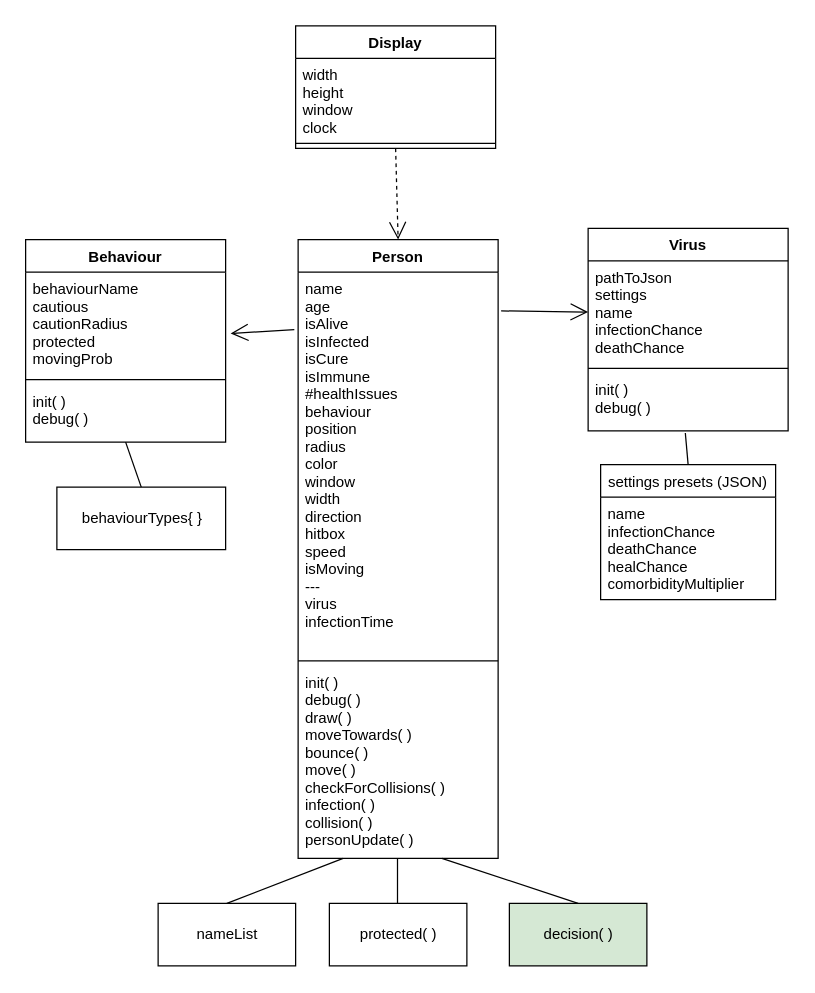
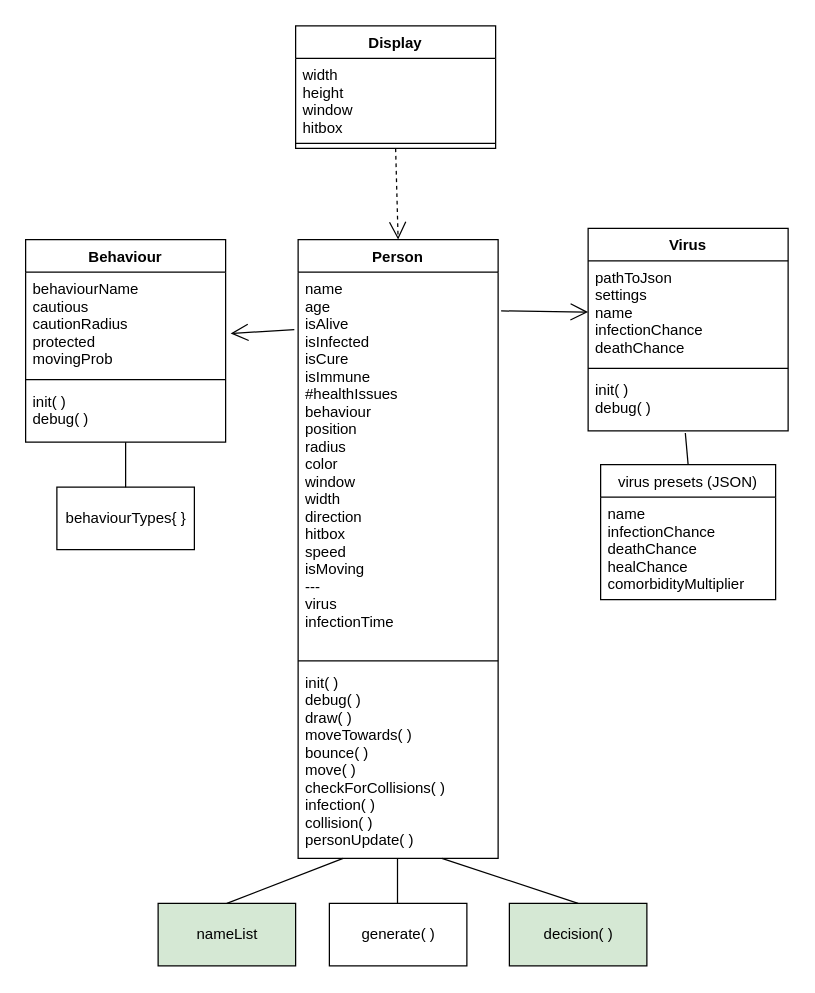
(322, 75) -> (322, 75)
(688, 481) -> (688, 481)
(141, 518) -> (126, 518)
(227, 934) -> (227, 934)
(399, 934) -> (399, 934)
